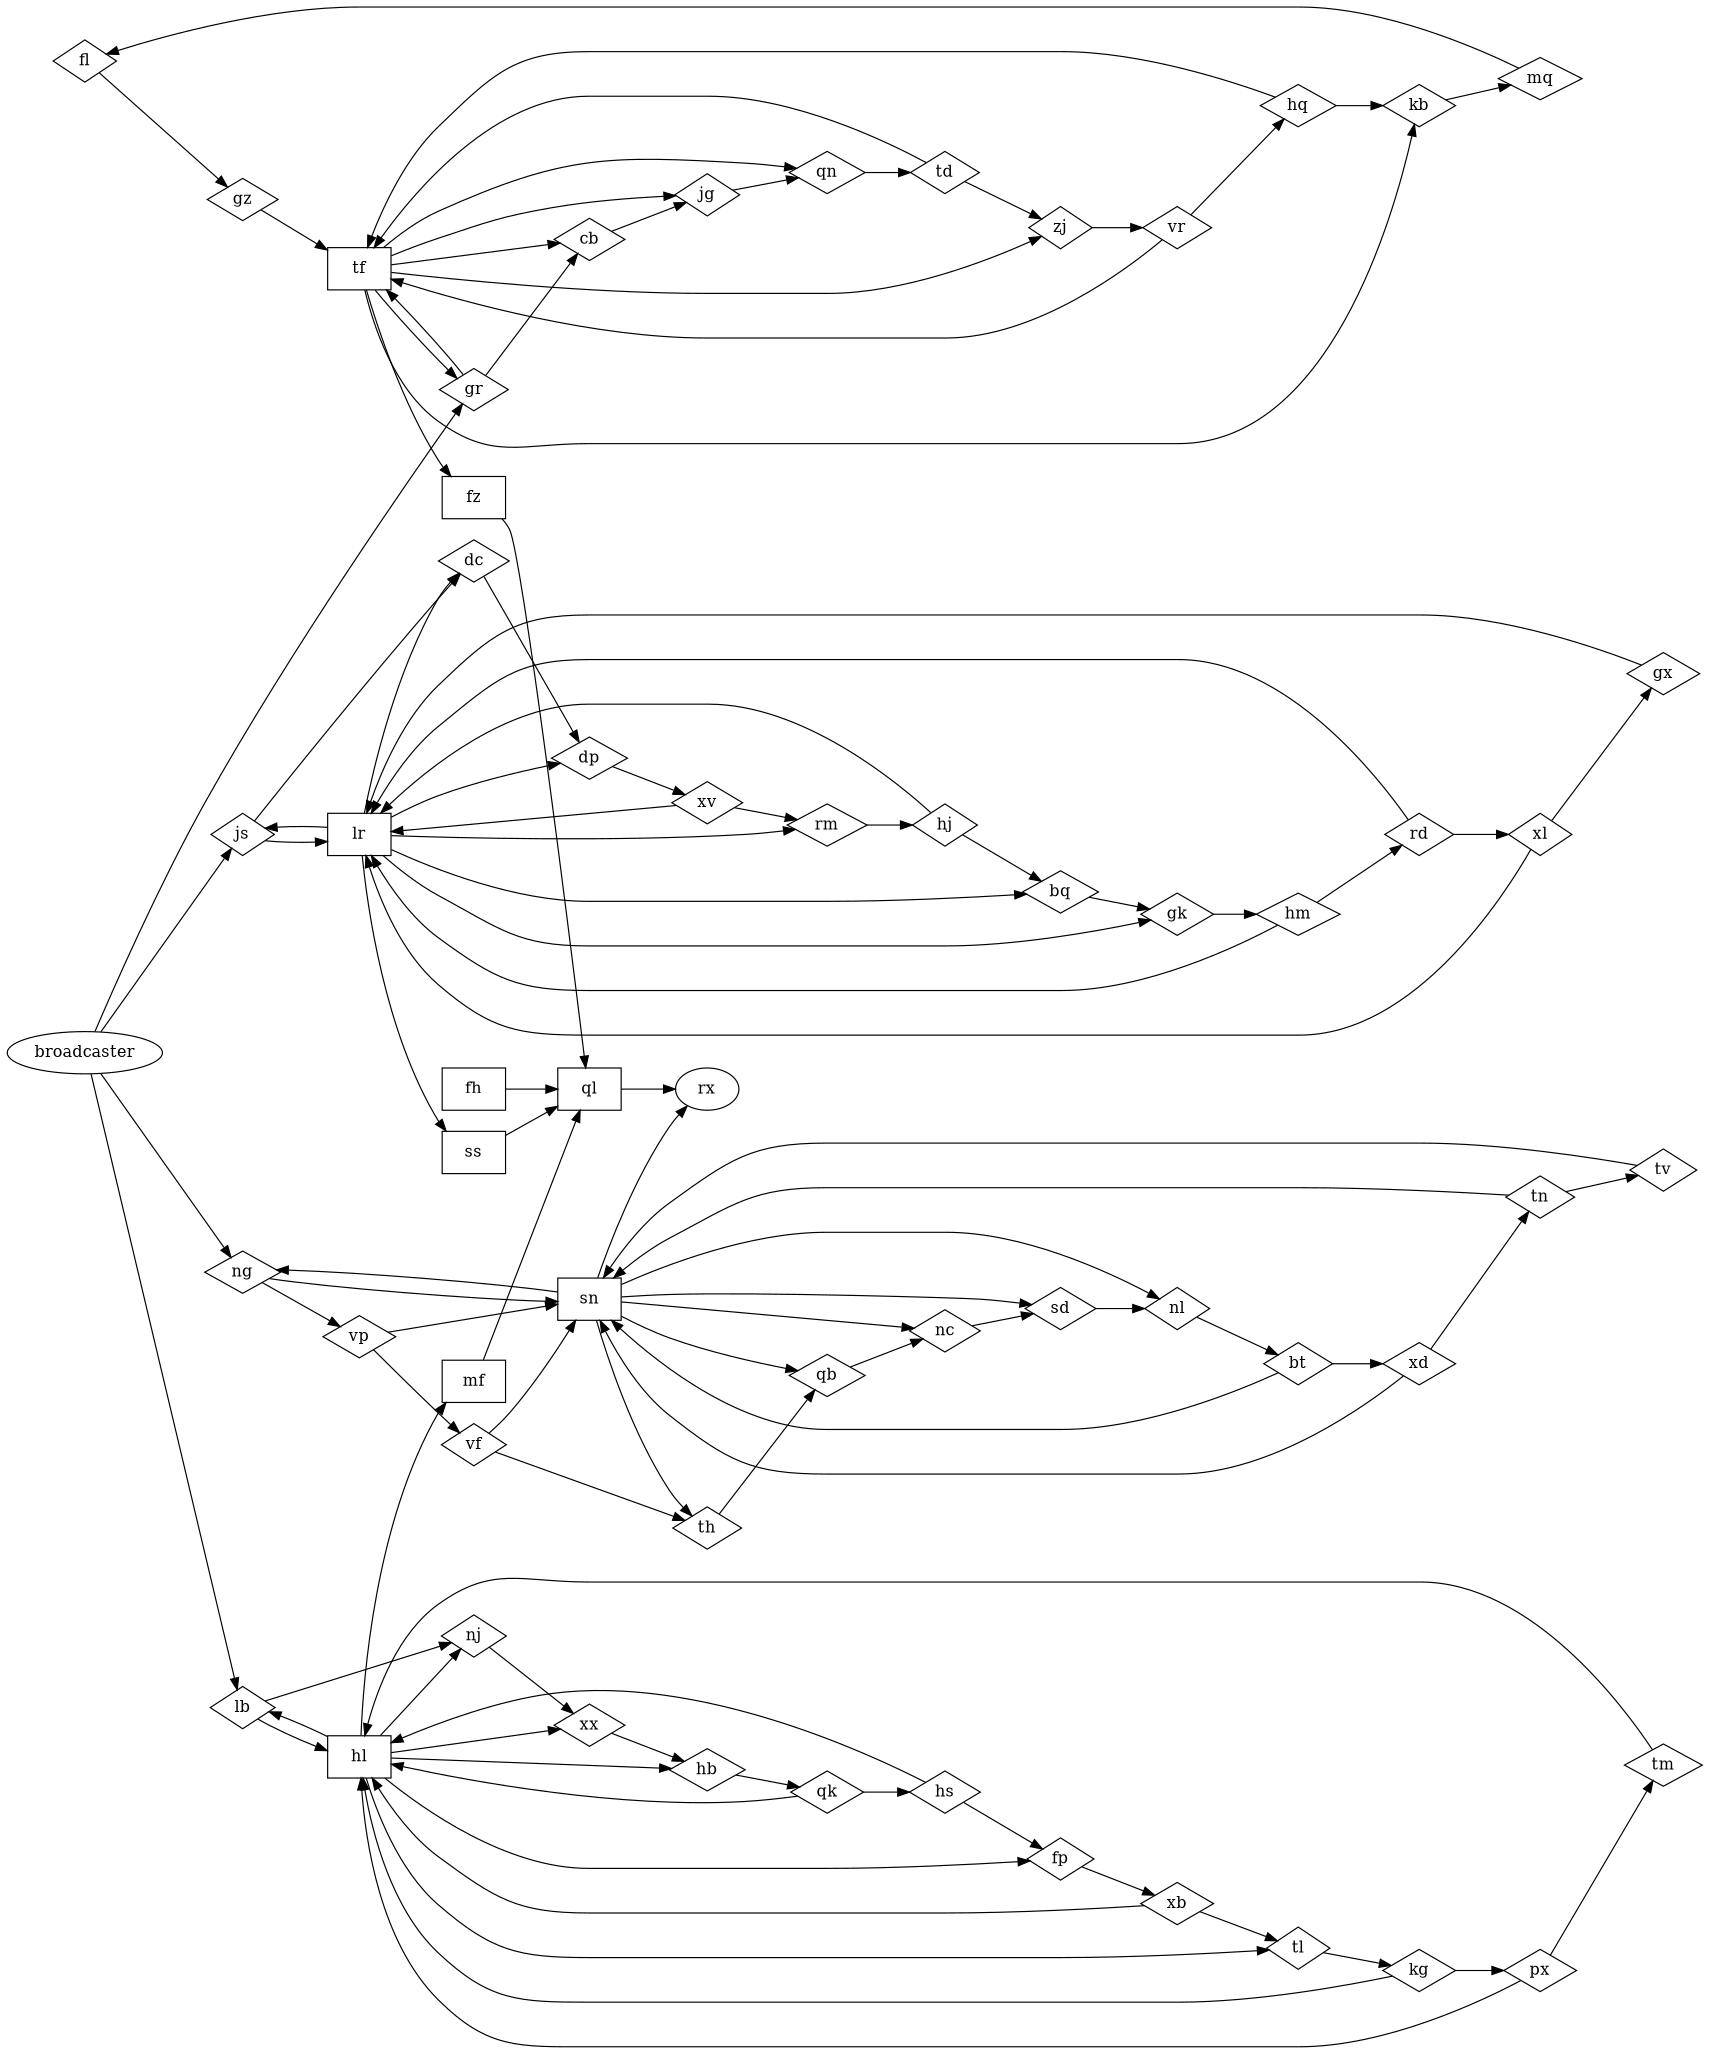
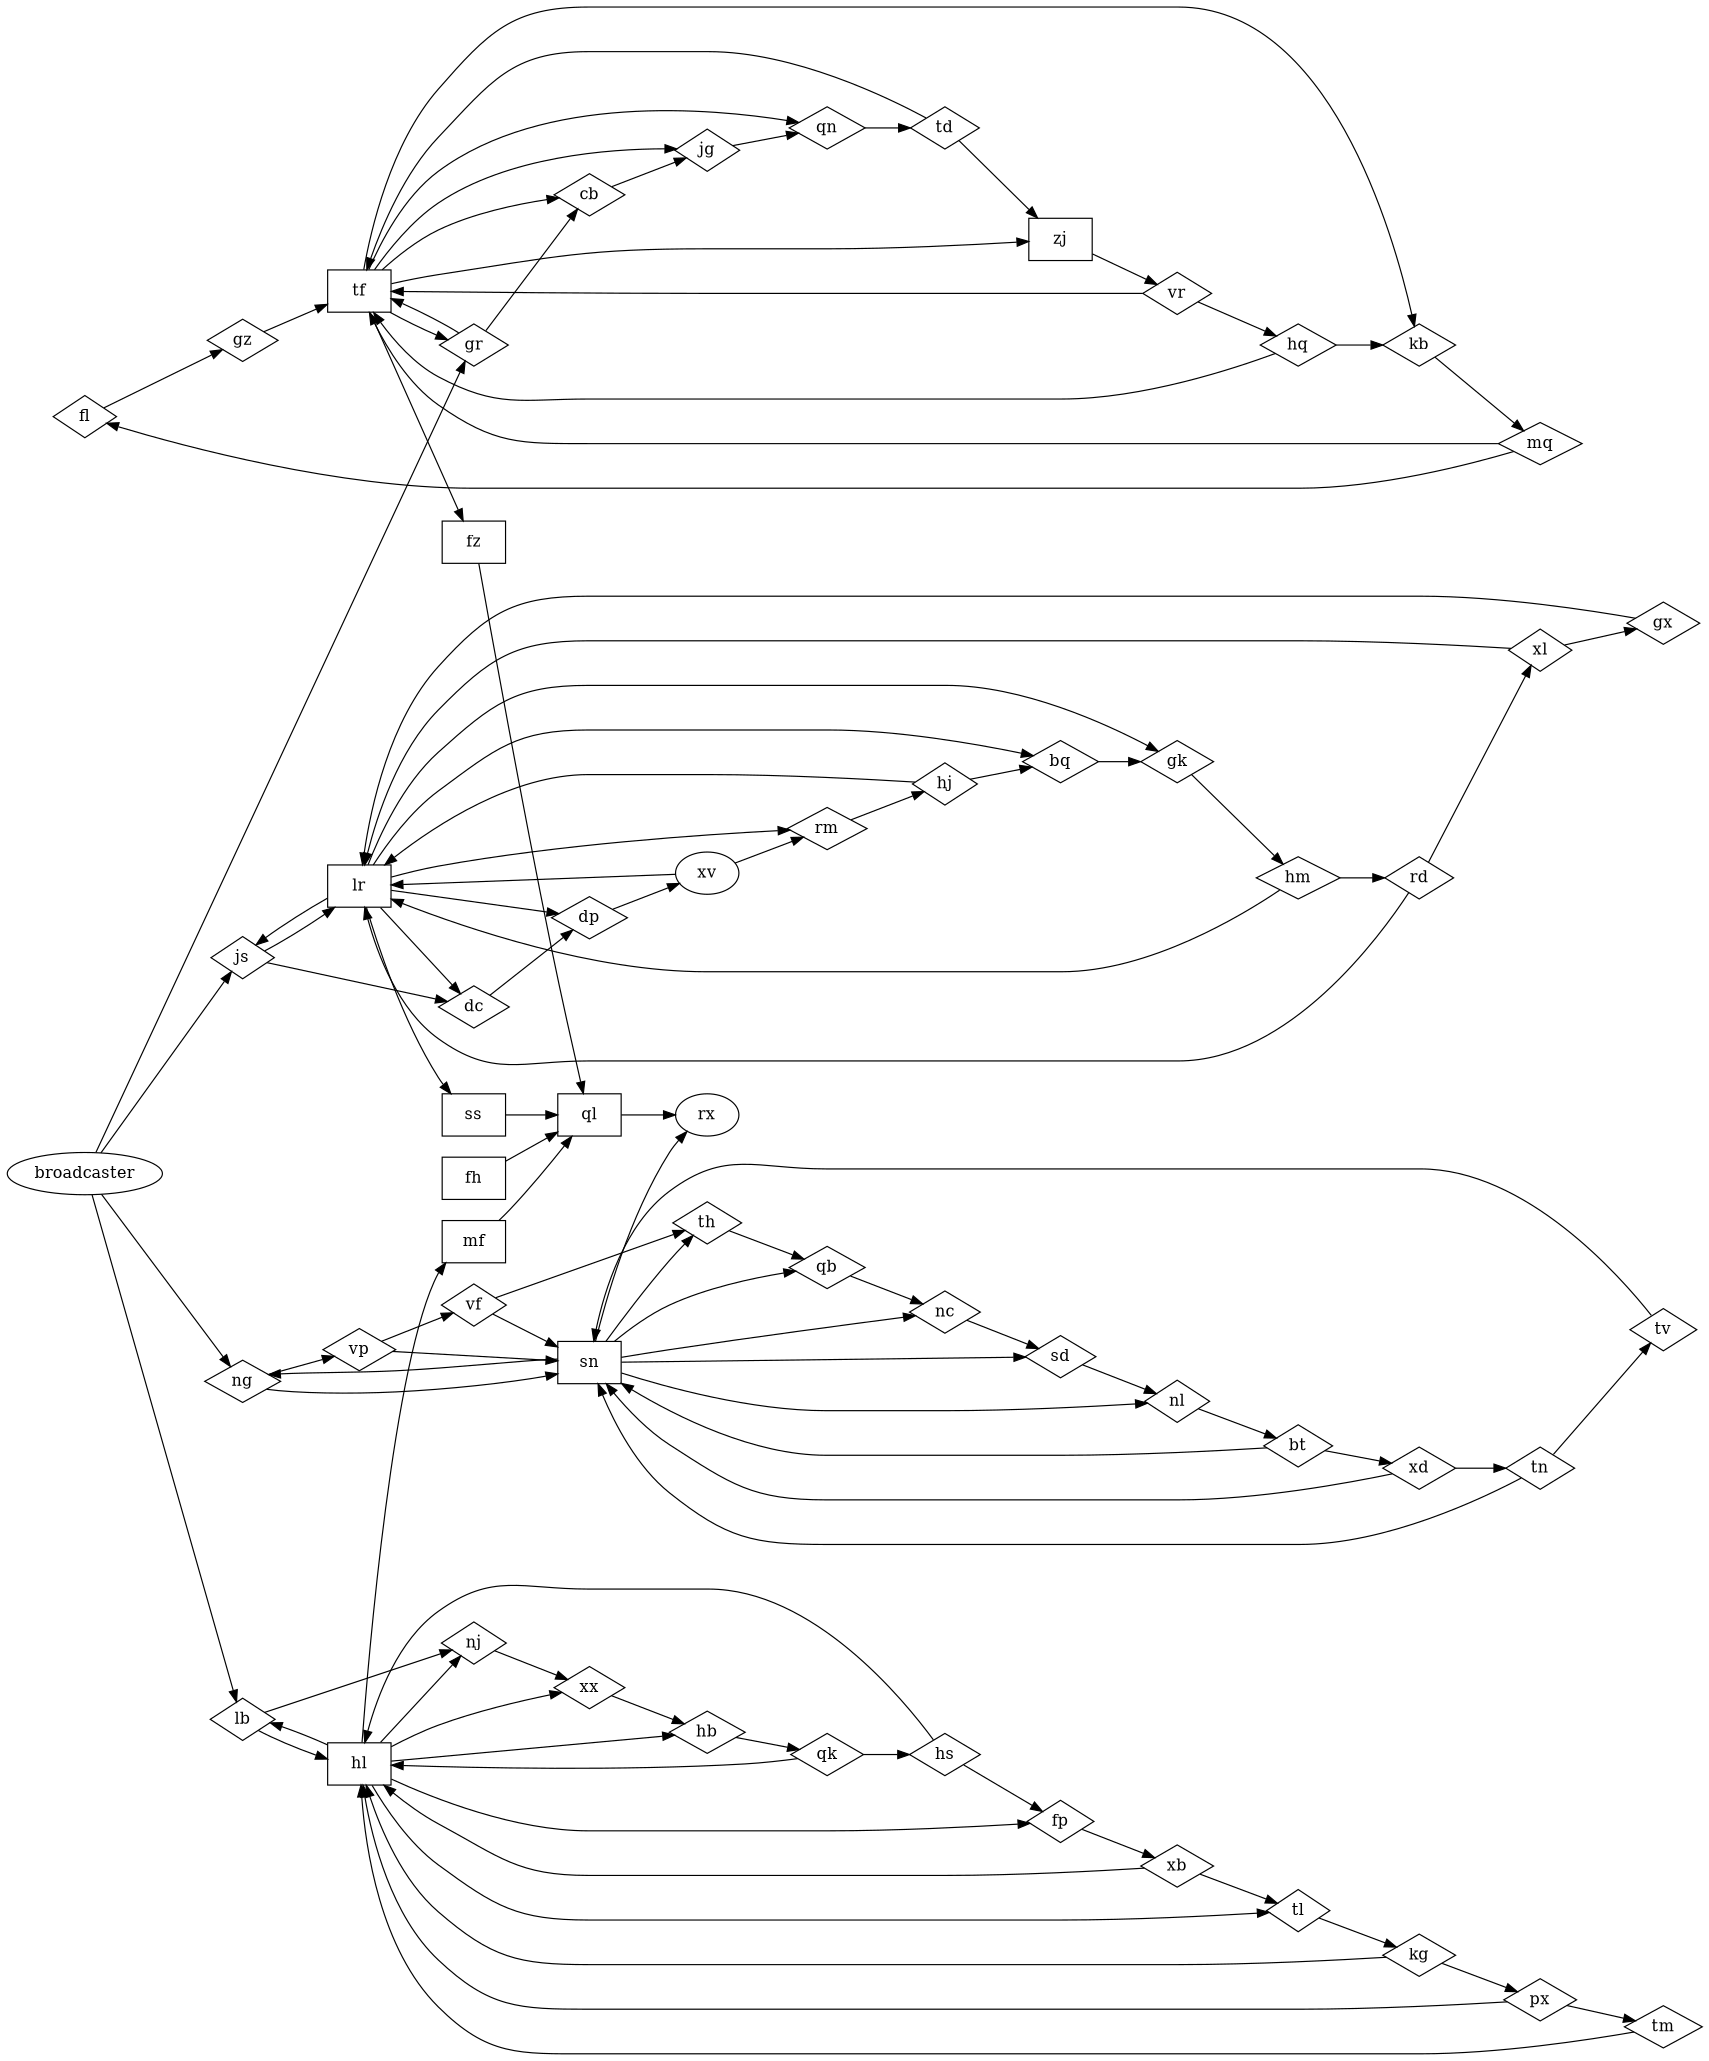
(1061, 228) -> (1061, 239)
none -> (912, 444)
(707, 803) -> (707, 873)
